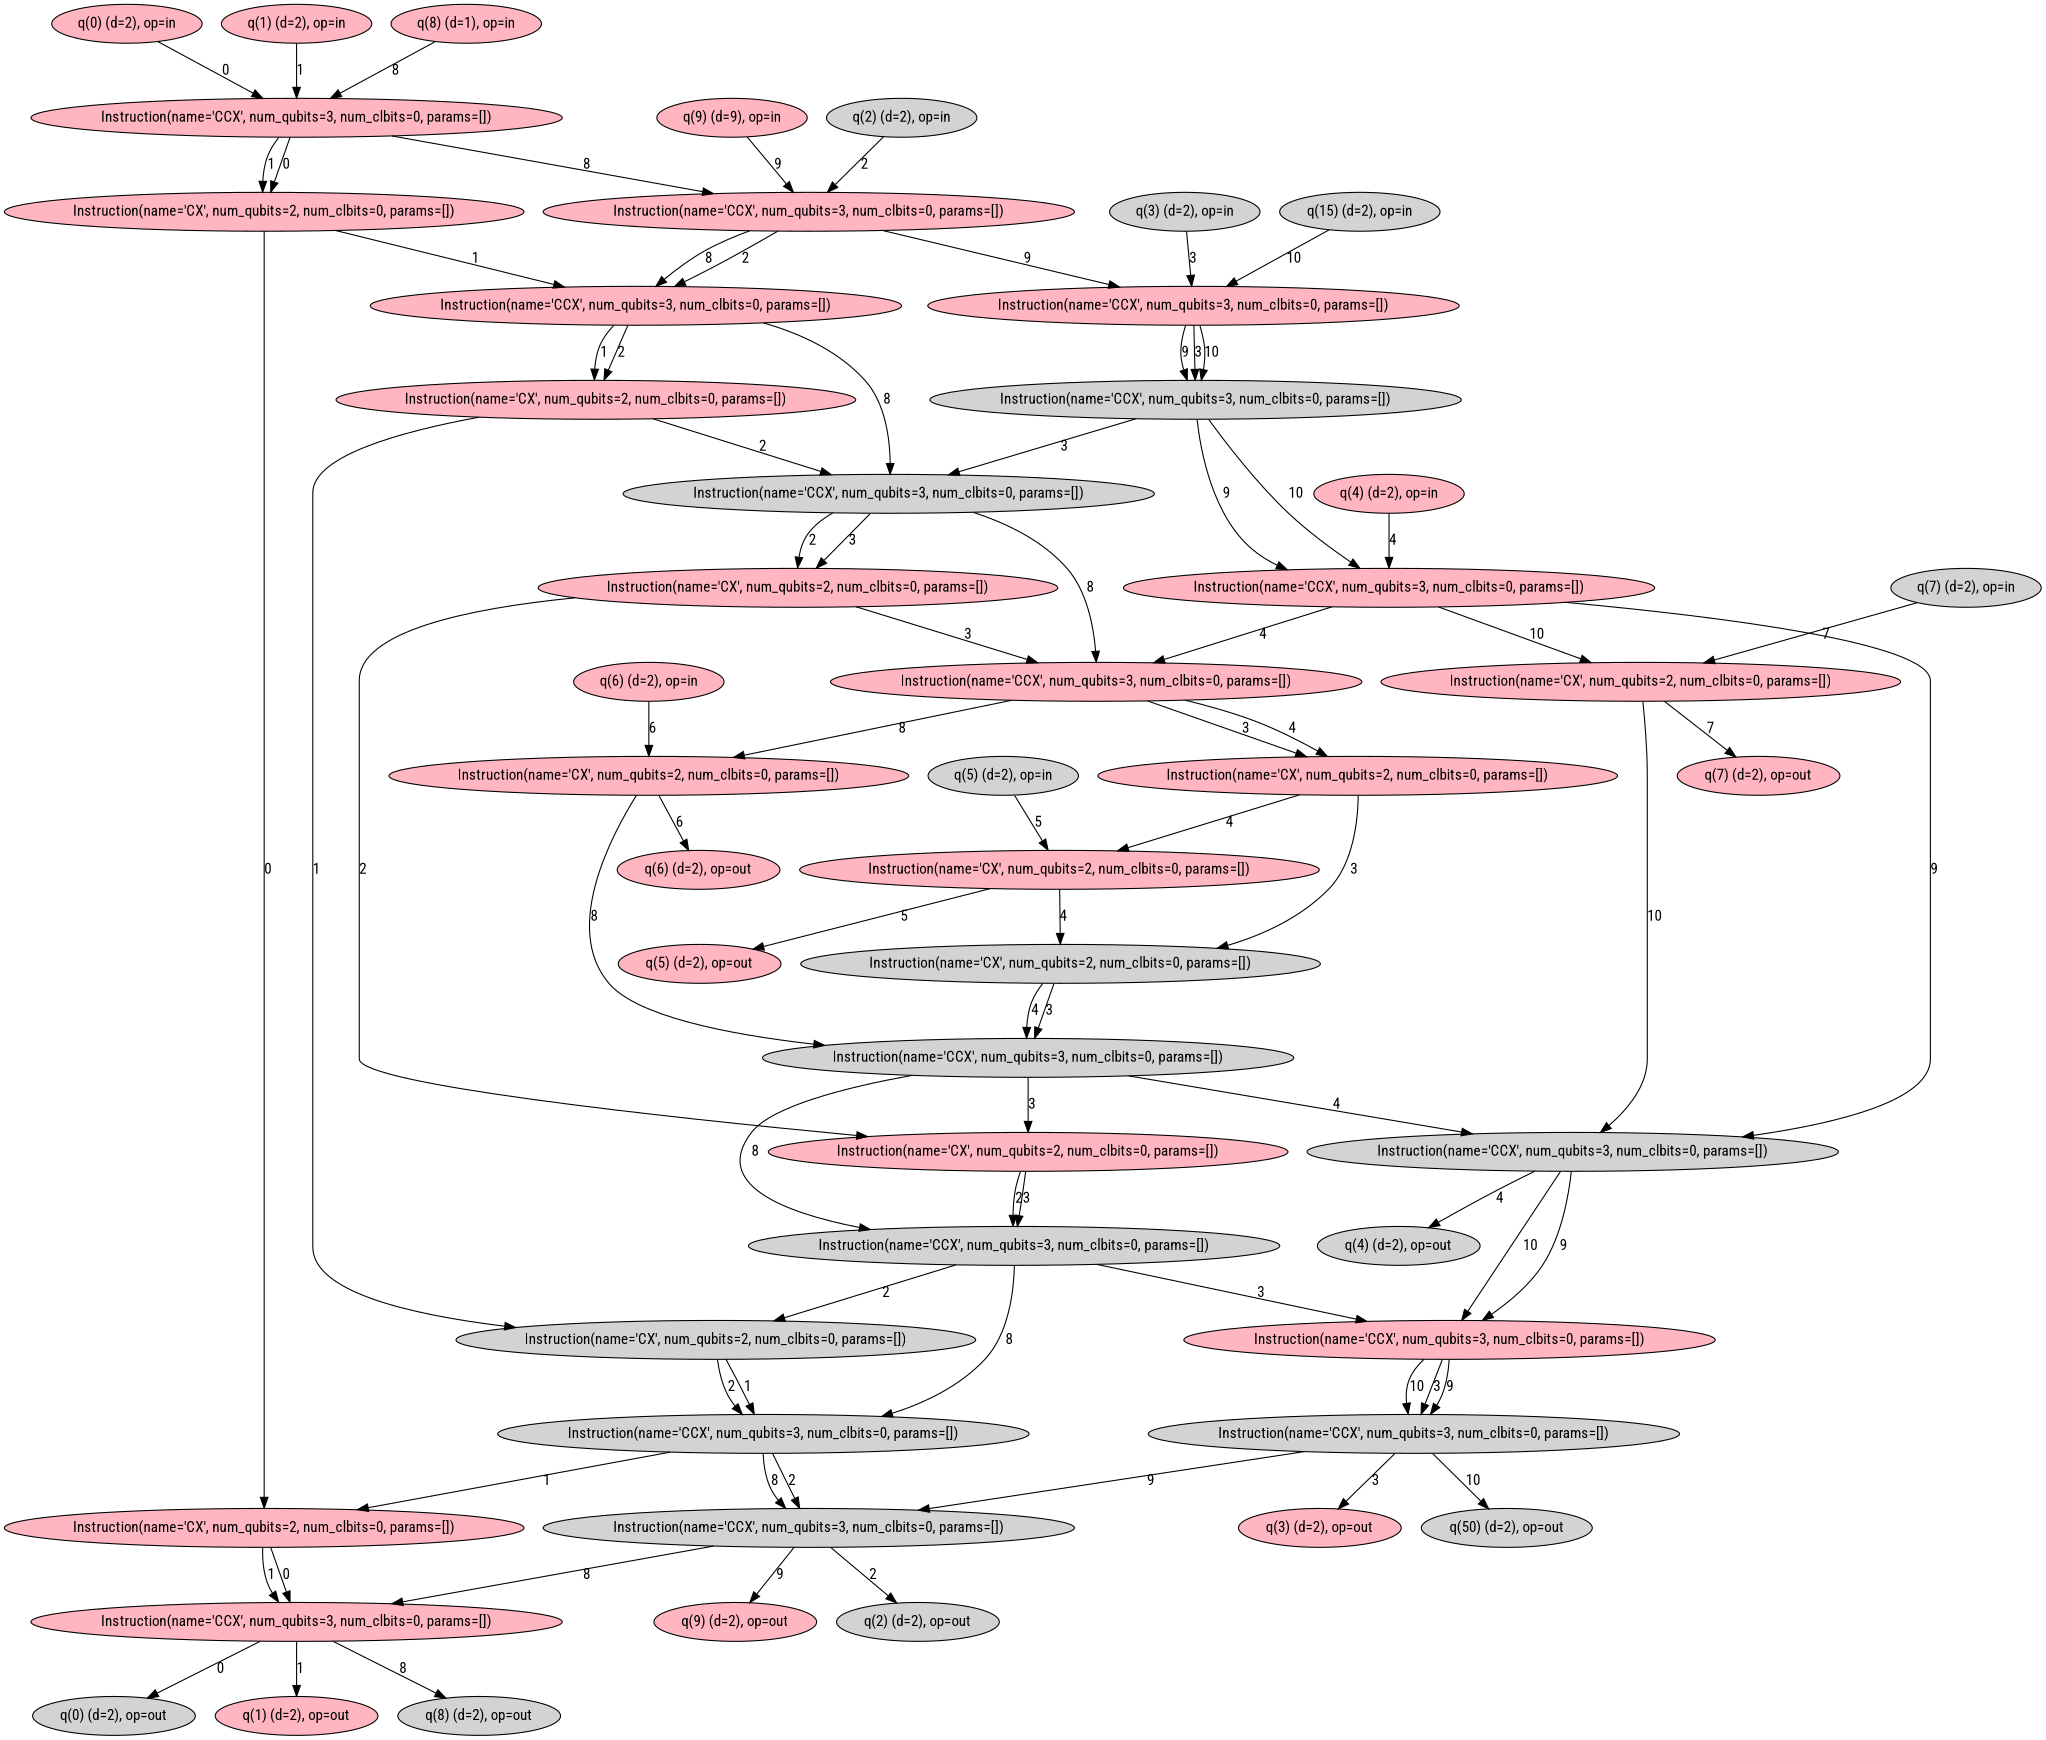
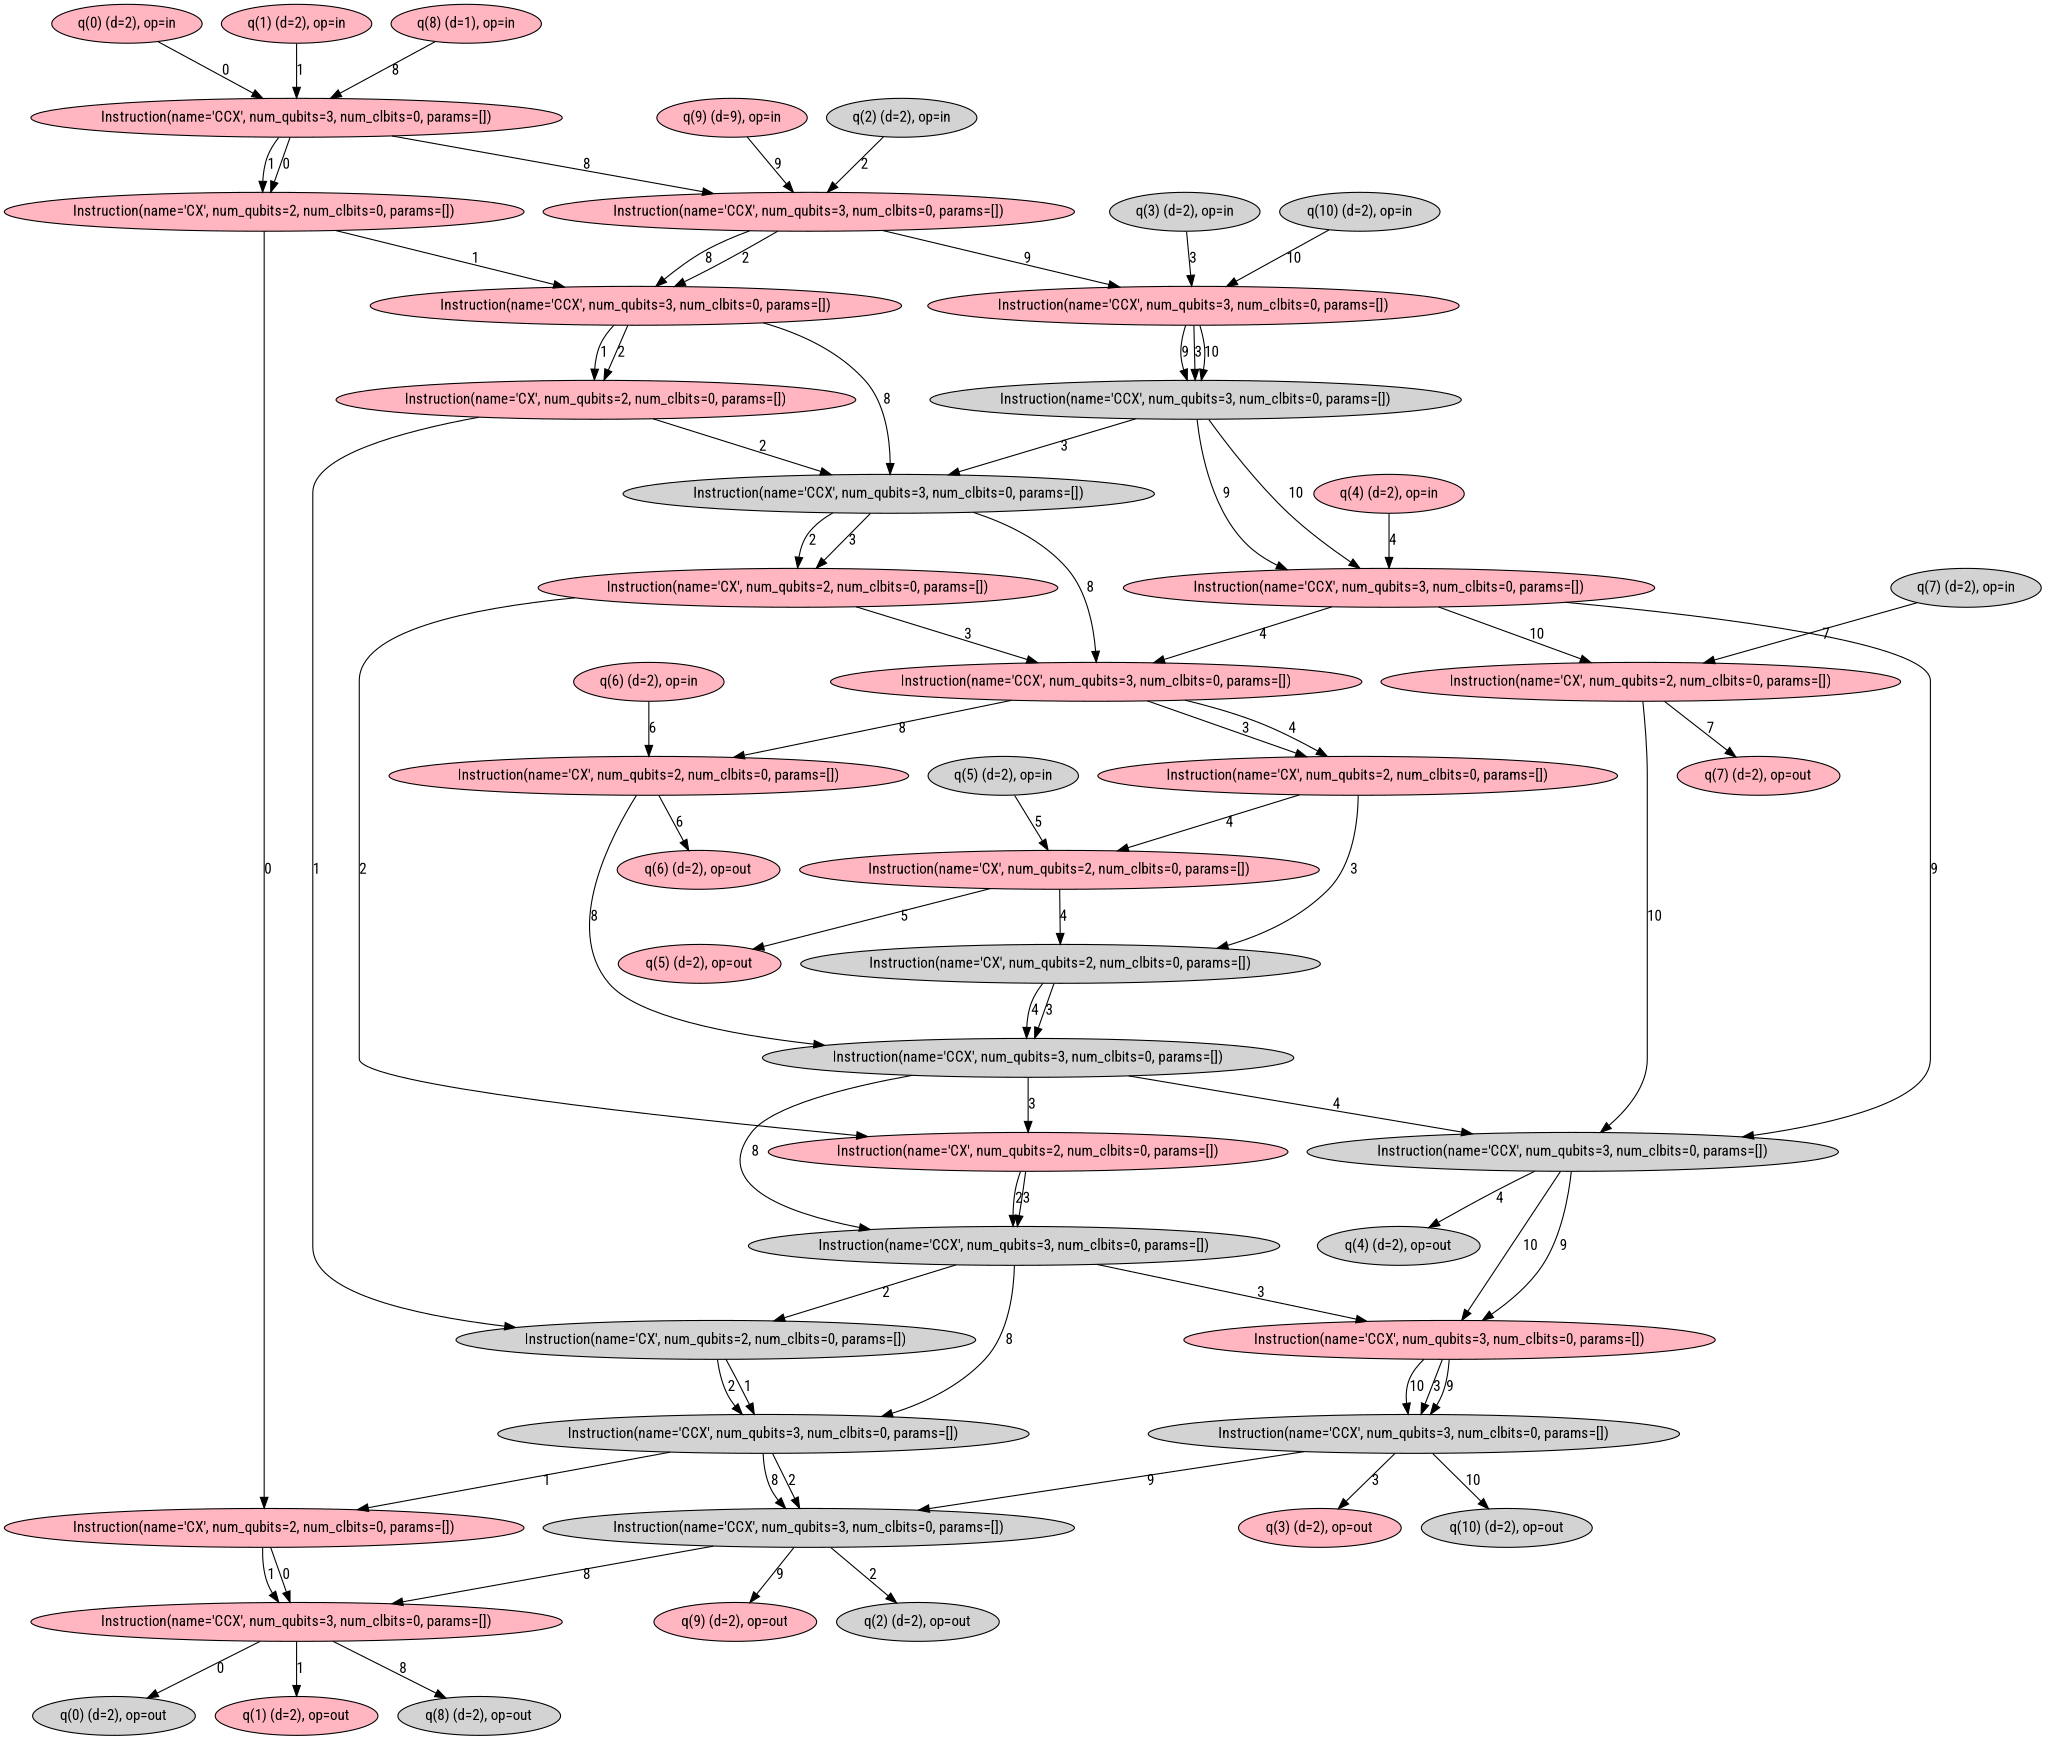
(1360, 212) -> (1360, 212)
(1507, 1528) -> (1507, 1528)
